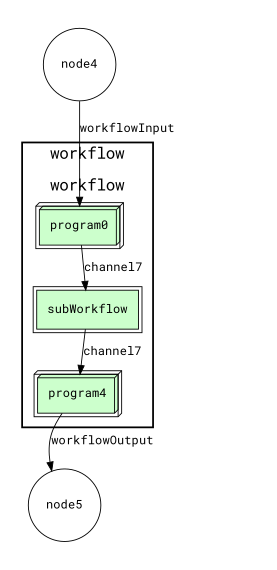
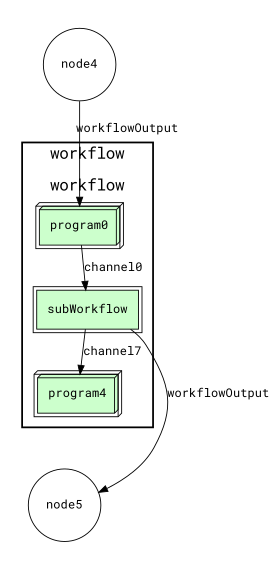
(127, 129) -> (127, 129)
(114, 268) -> (114, 268)
(51, 436) -> (166, 416)
